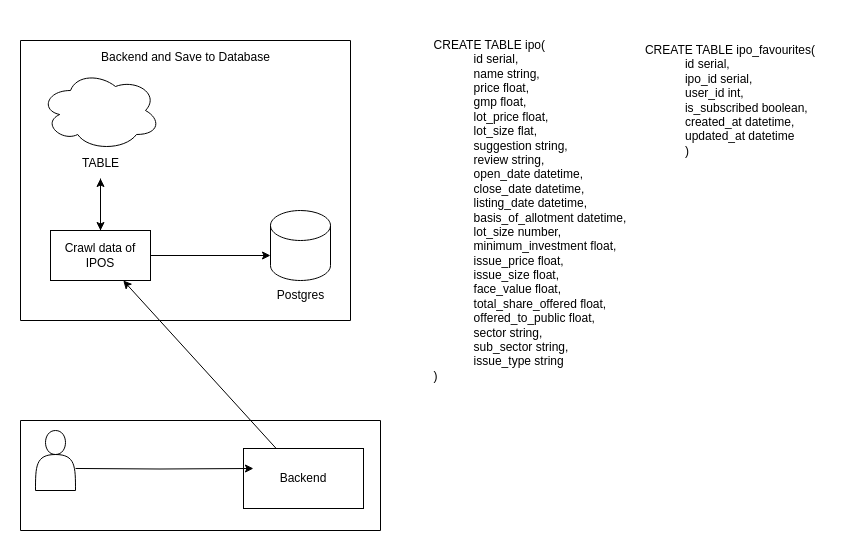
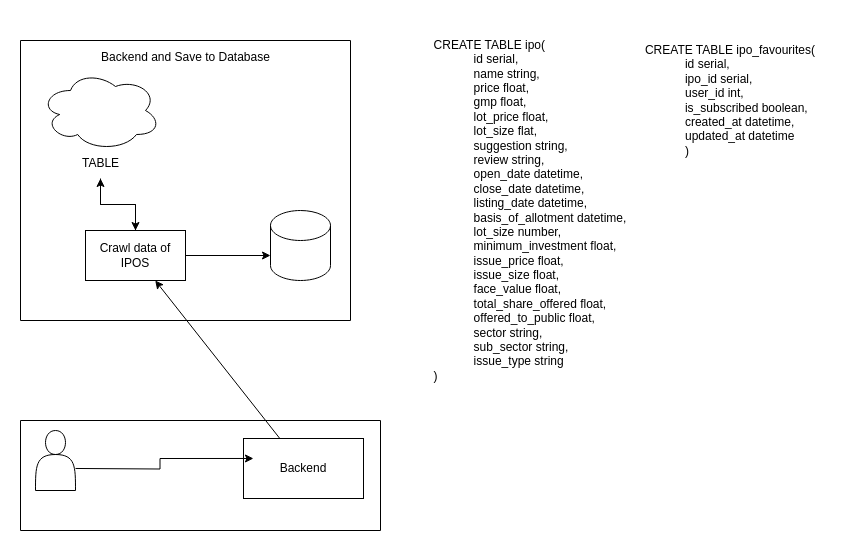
(101, 256) -> (136, 256)
(301, 296) -> none
(304, 479) -> (304, 469)
